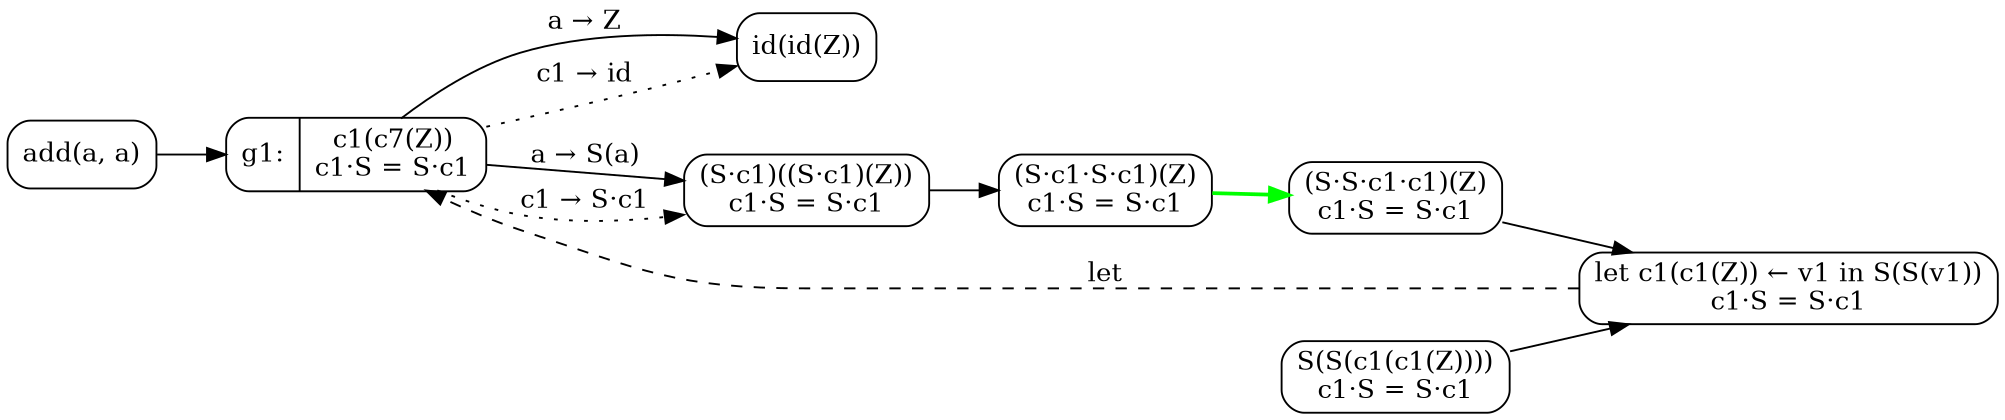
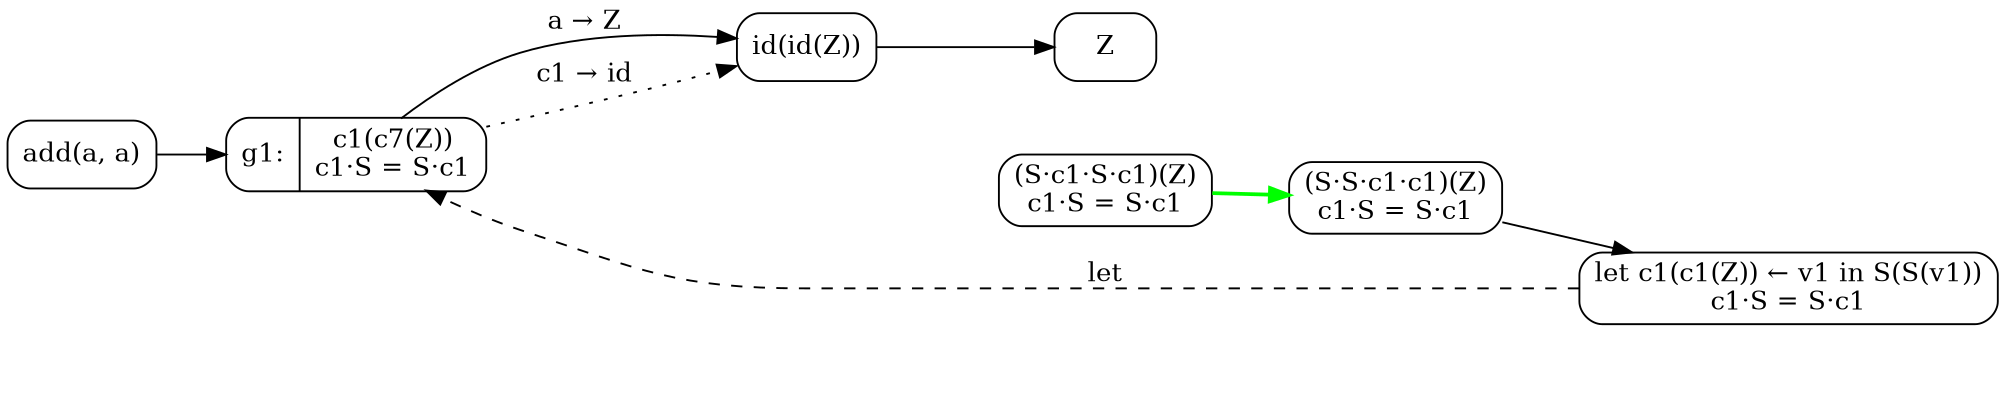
none -> (1105, 47)
(807, 190) -> none
(1396, 377) -> none
